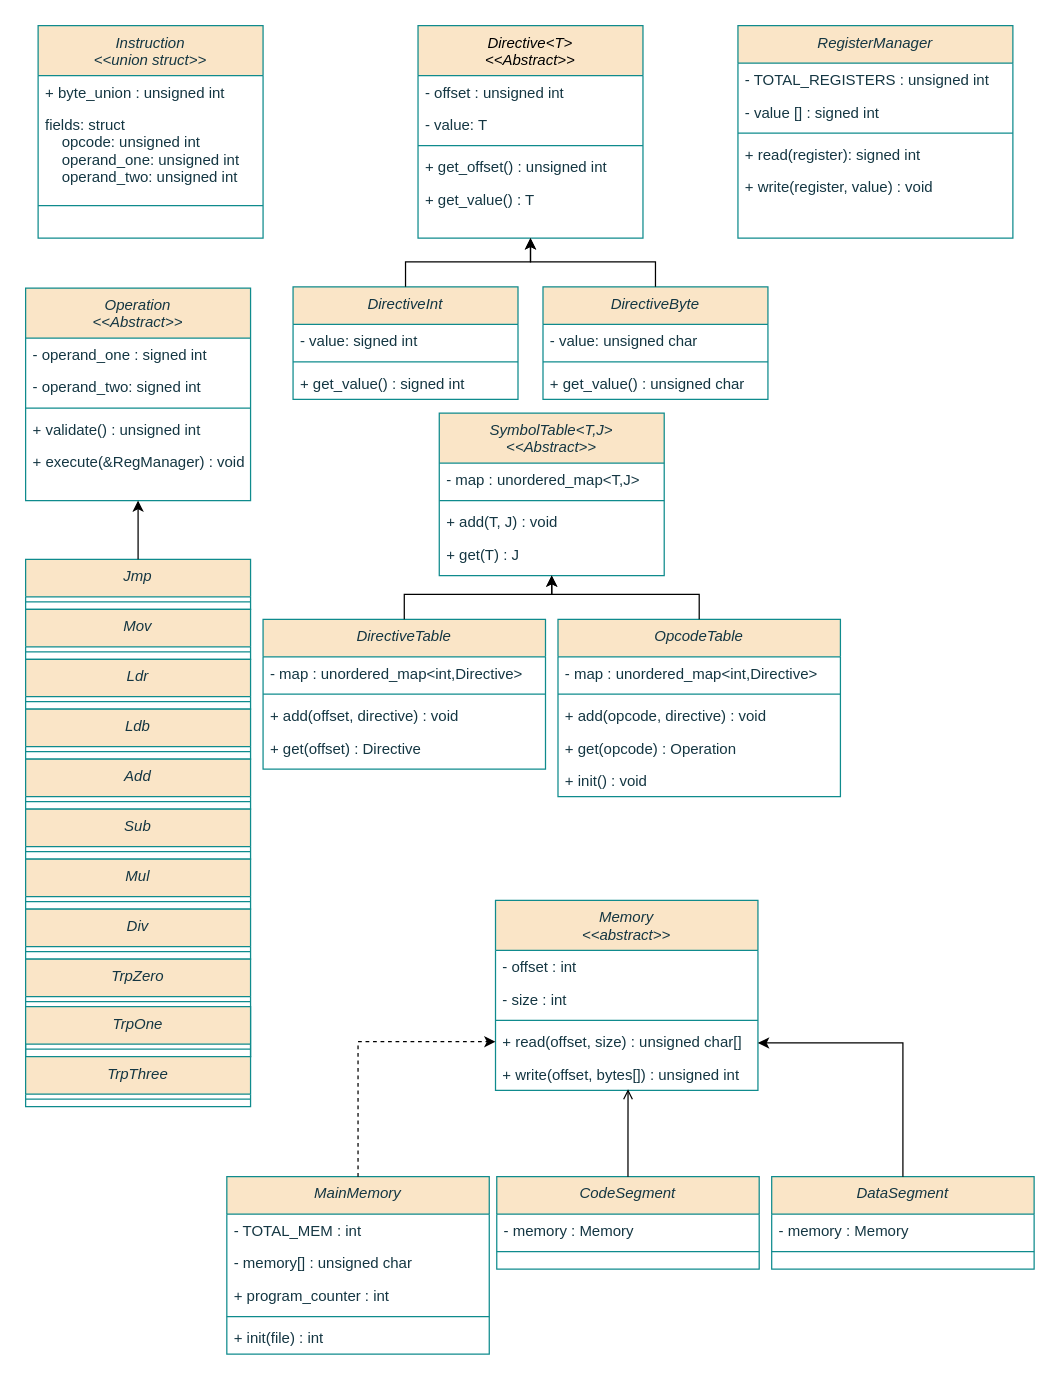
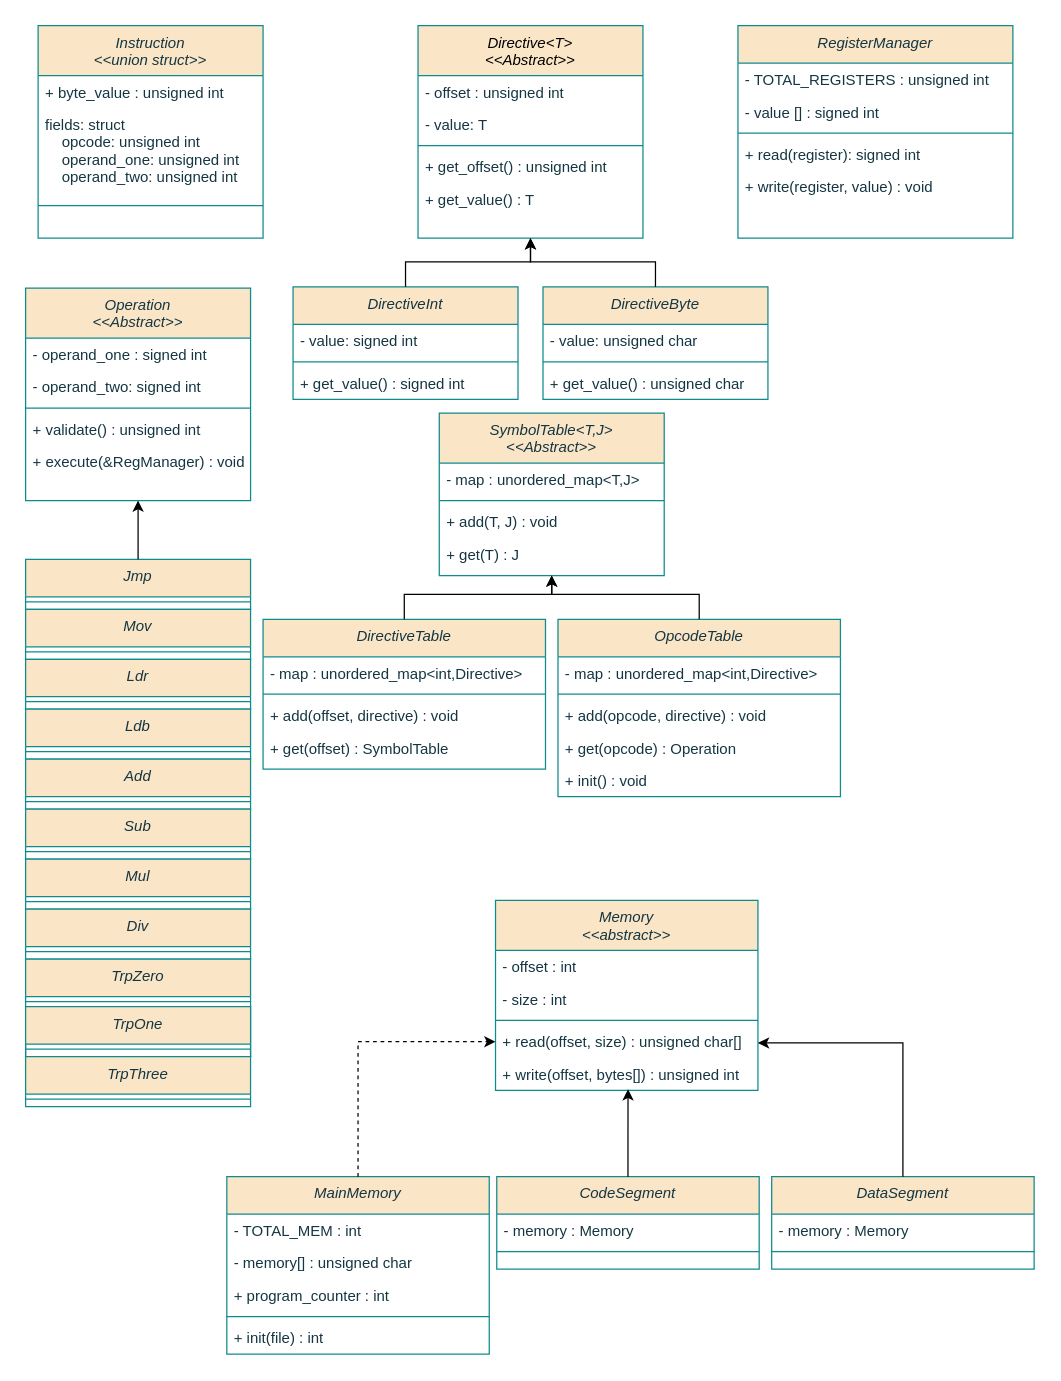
(143, 93) -> (143, 93)
(363, 749) -> (372, 749)
(628, 1097) -> (628, 1099)
